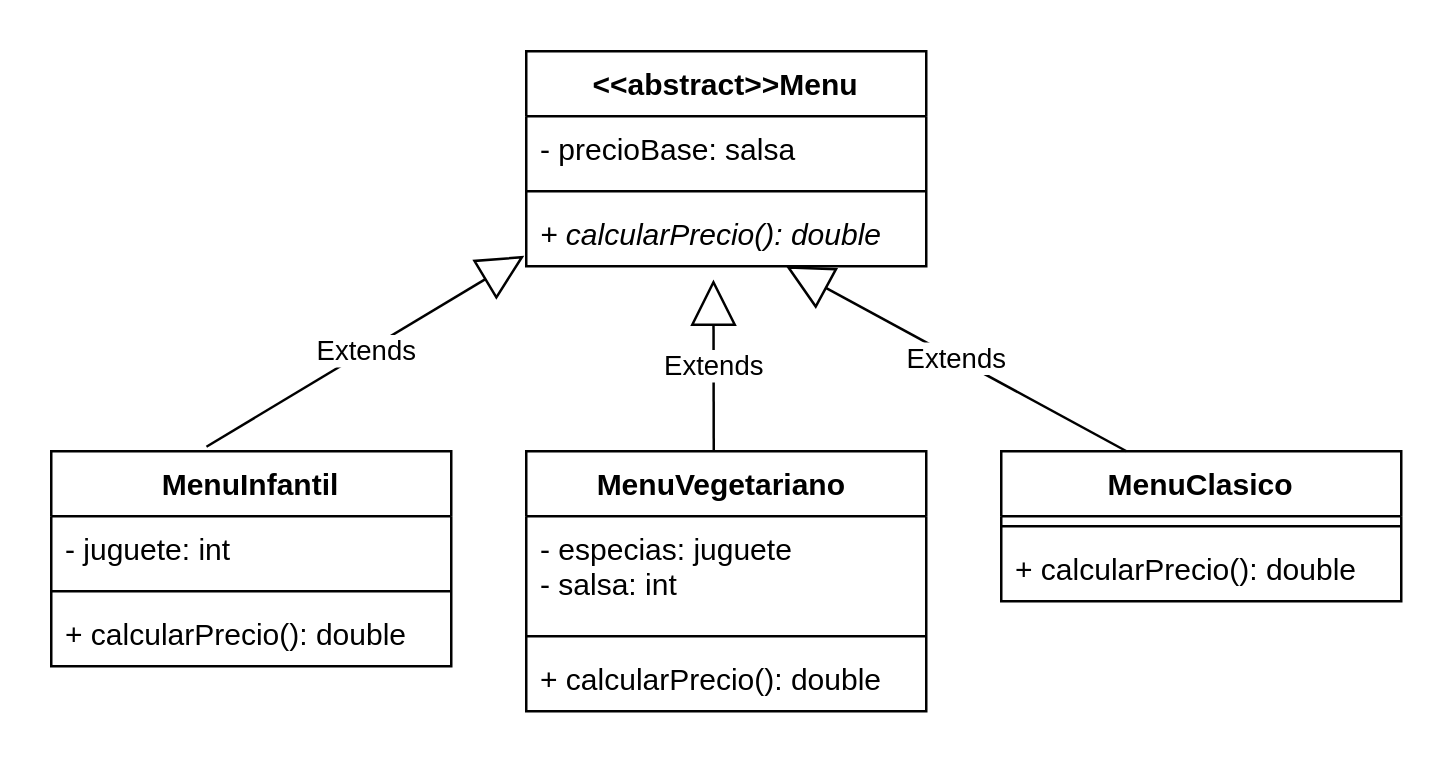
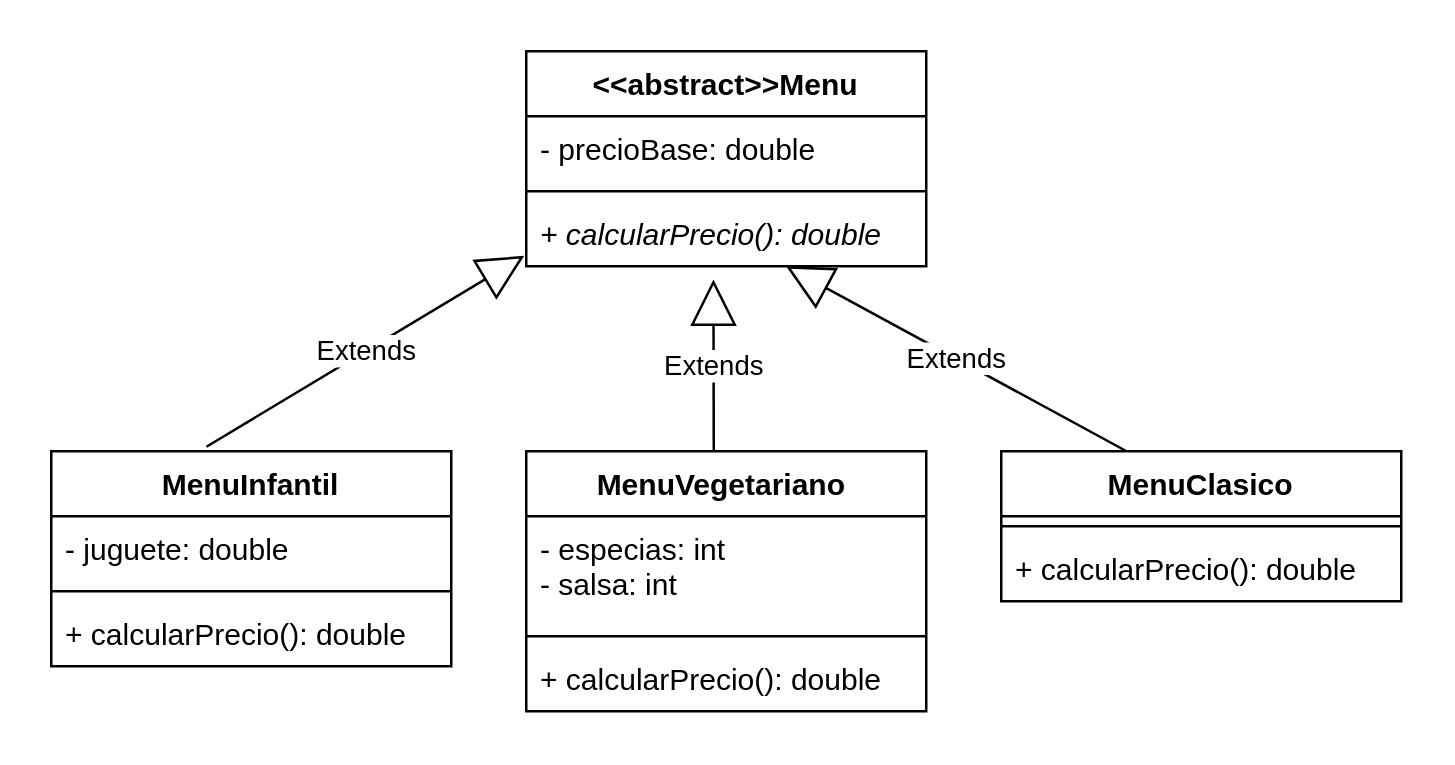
(680, 150) -> (689, 150)
(167, 550) -> (192, 550)
(684, 550) -> (647, 550)
